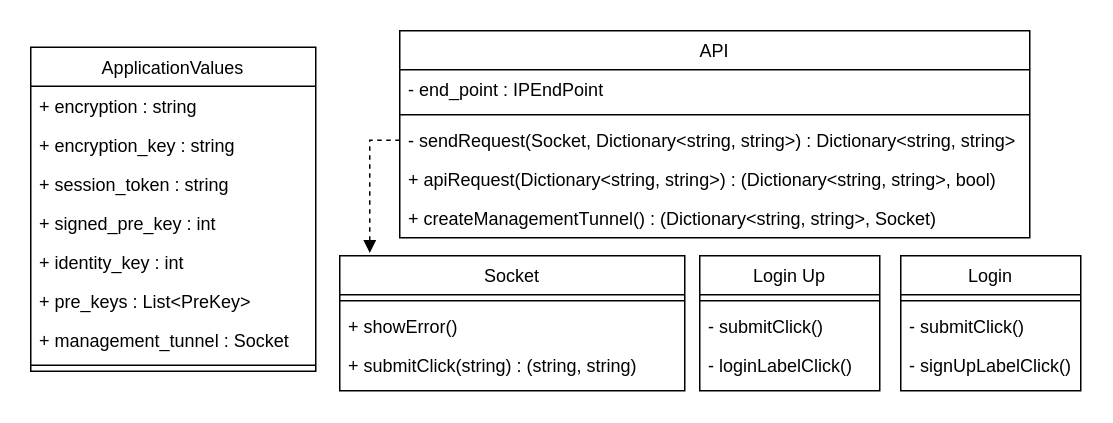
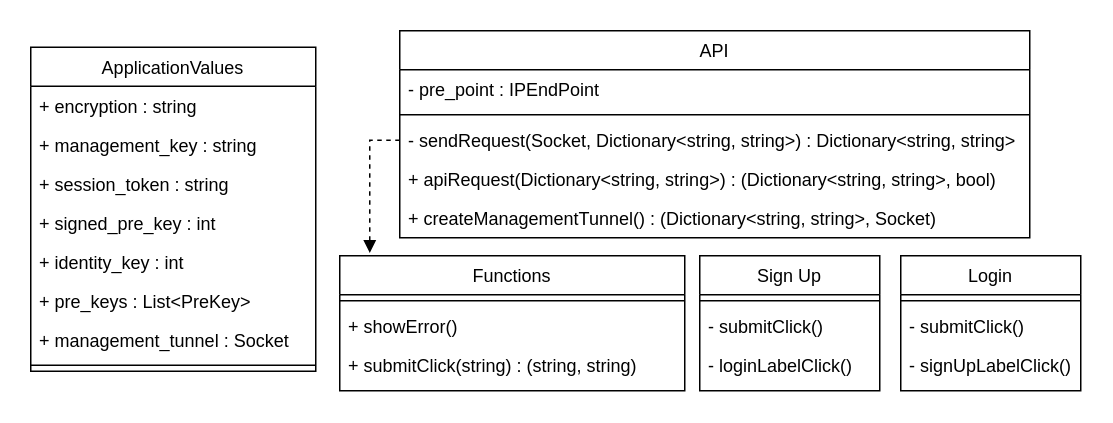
(515, 90) -> (515, 90)
(151, 146) -> (153, 146)
(512, 276) -> (512, 276)
(789, 276) -> (789, 276)
